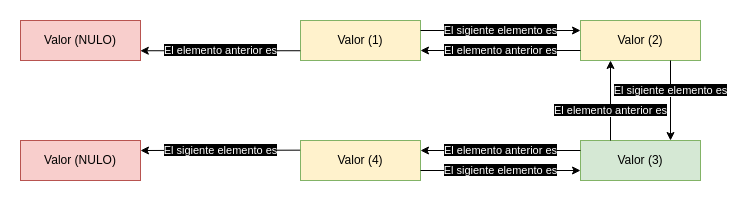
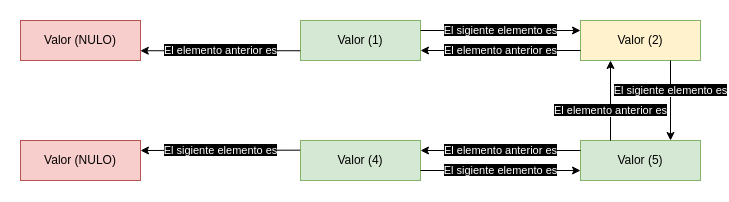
(361, 41) -> (361, 41)
(361, 161) -> (361, 161)
(641, 161) -> (641, 161)
